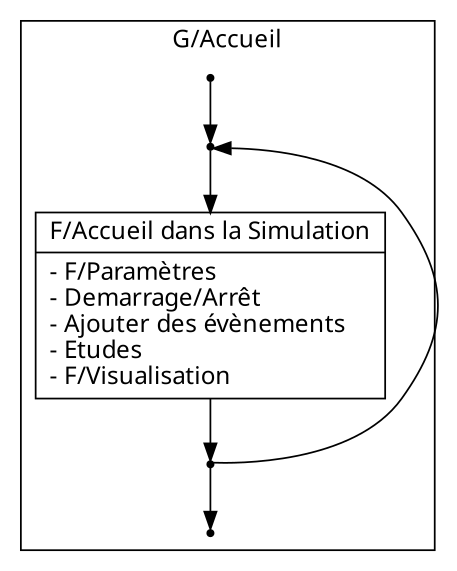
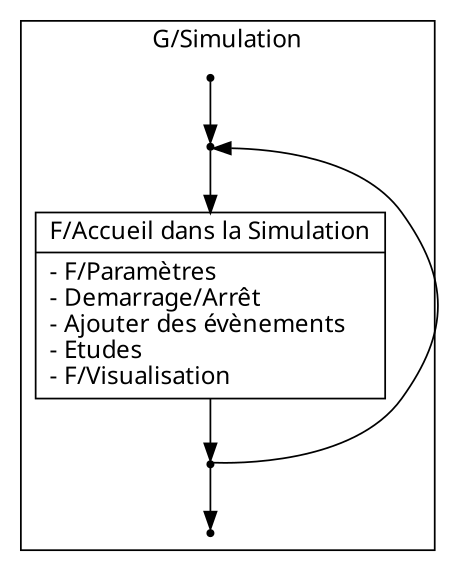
(228, 41) -> (228, 41)
